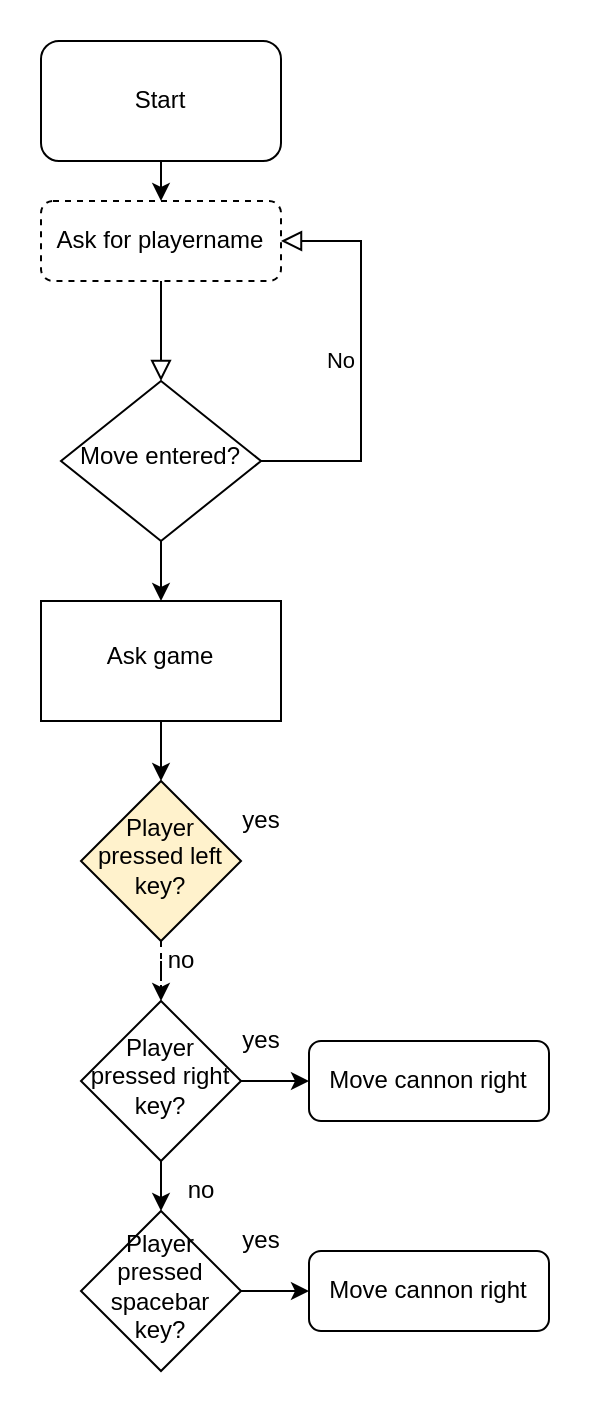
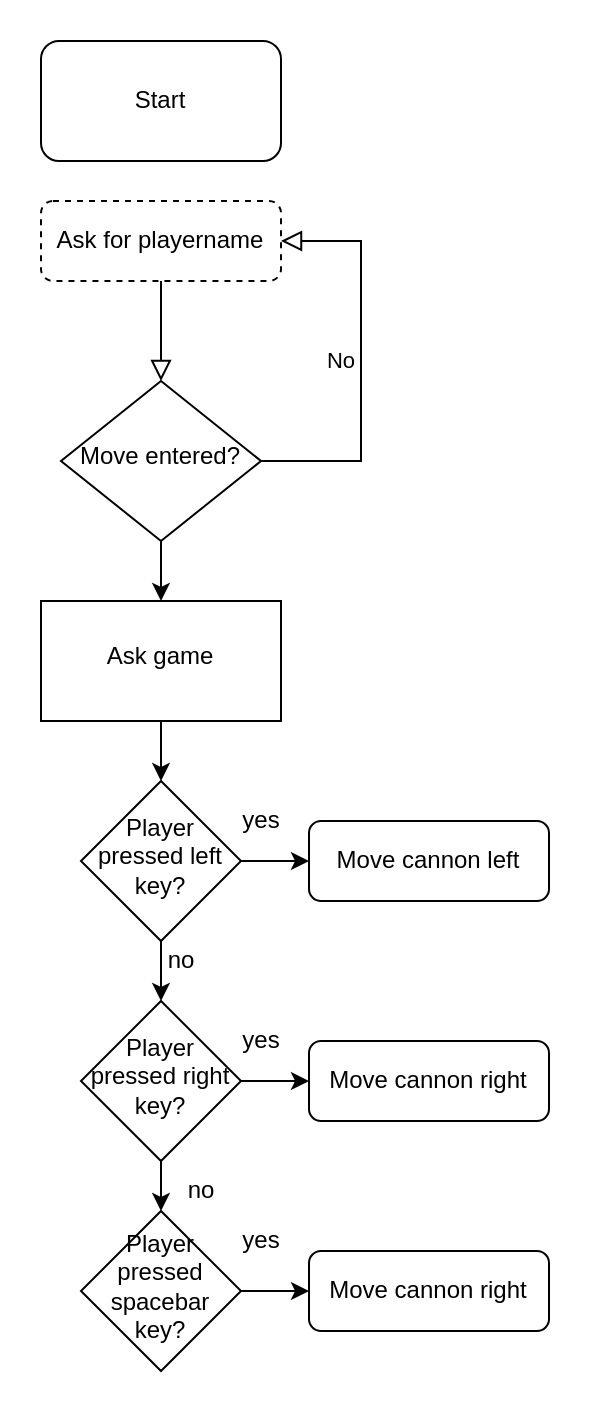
(161, 174) -> none
(161, 861) -> (161, 861)
none -> (280, 861)
none -> (429, 861)
(161, 953) -> (161, 953)
